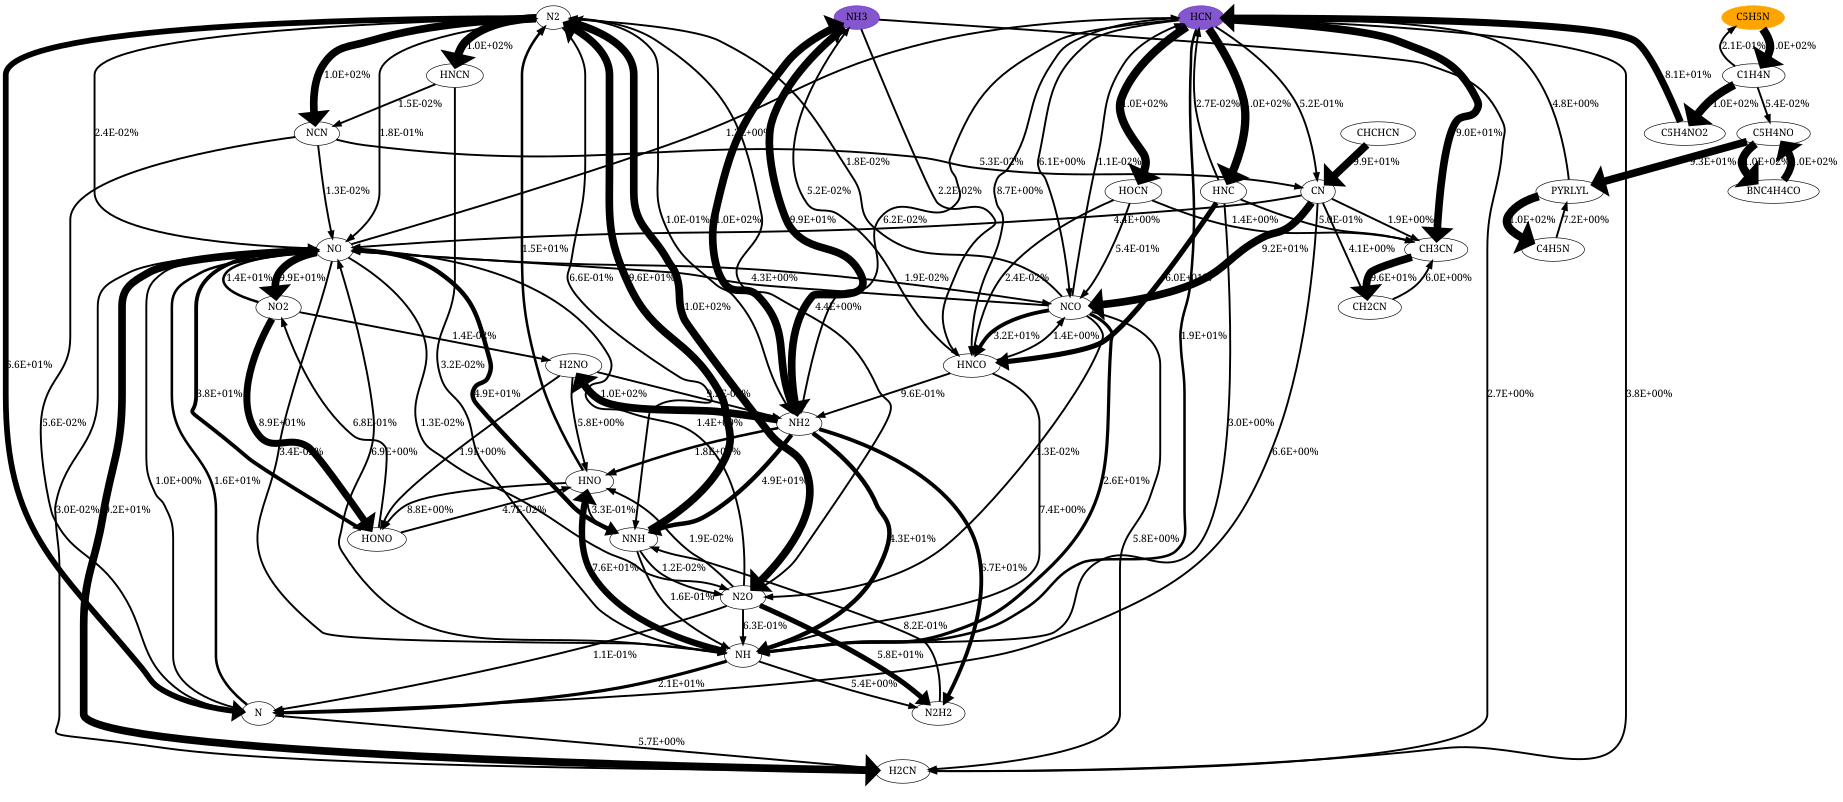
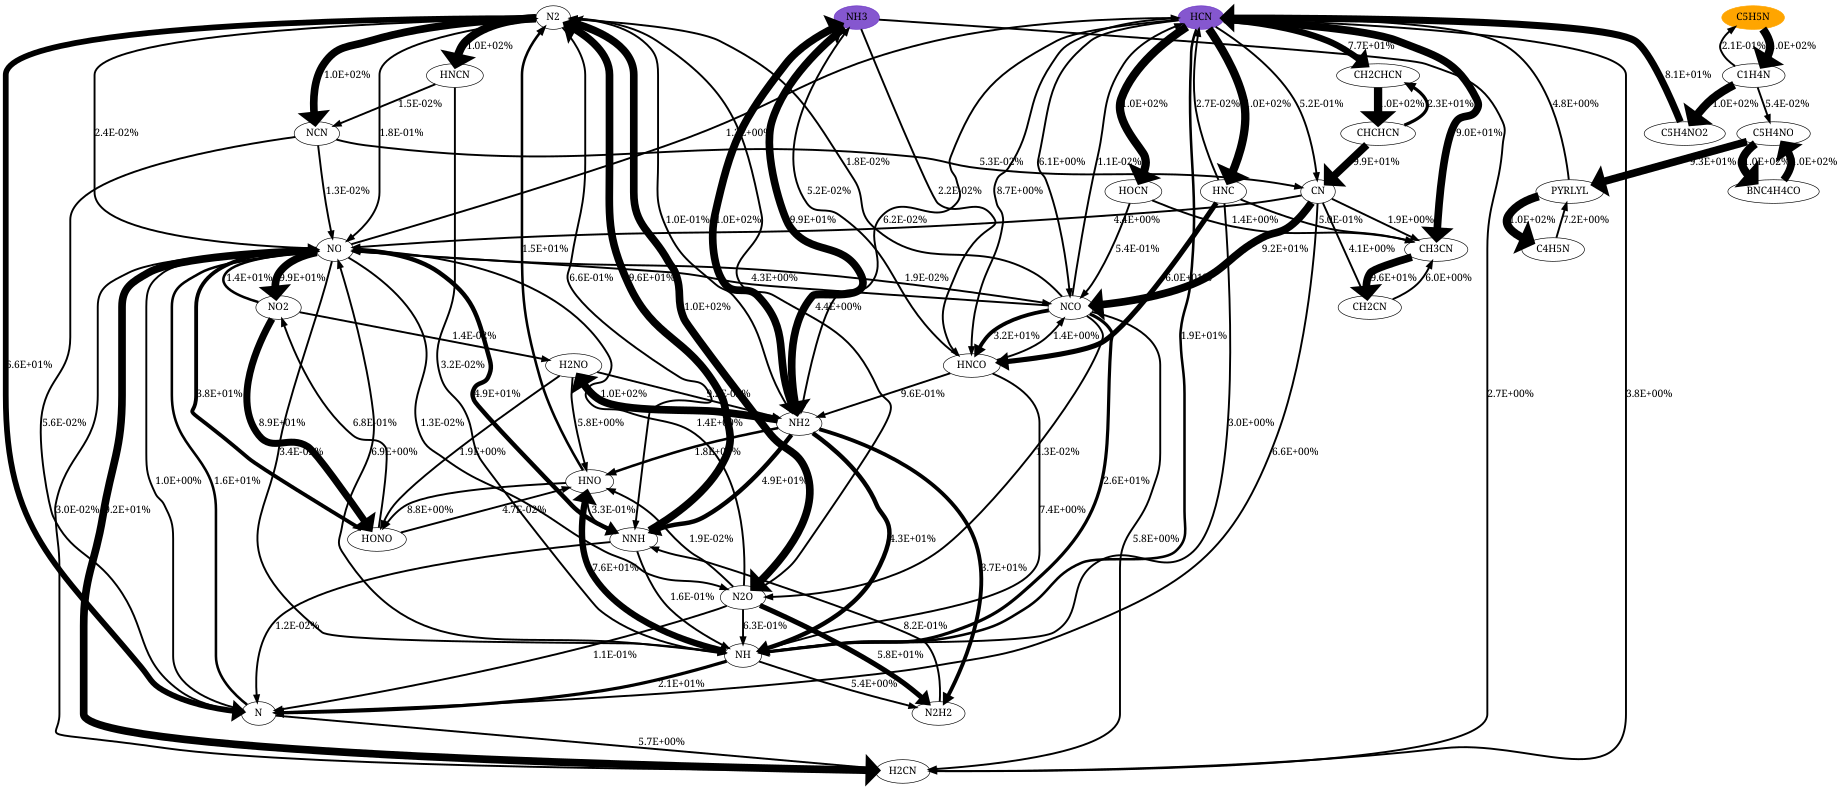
none -> (1378, 76)
(1023, 255) -> none
(1004, 568) -> (1004, 568)
(661, 574) -> (399, 573)
